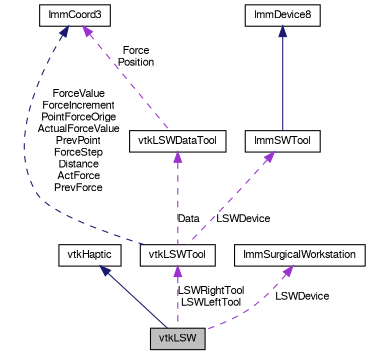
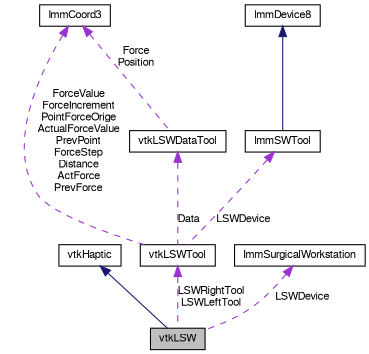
(28, 172) -> (28, 172)
